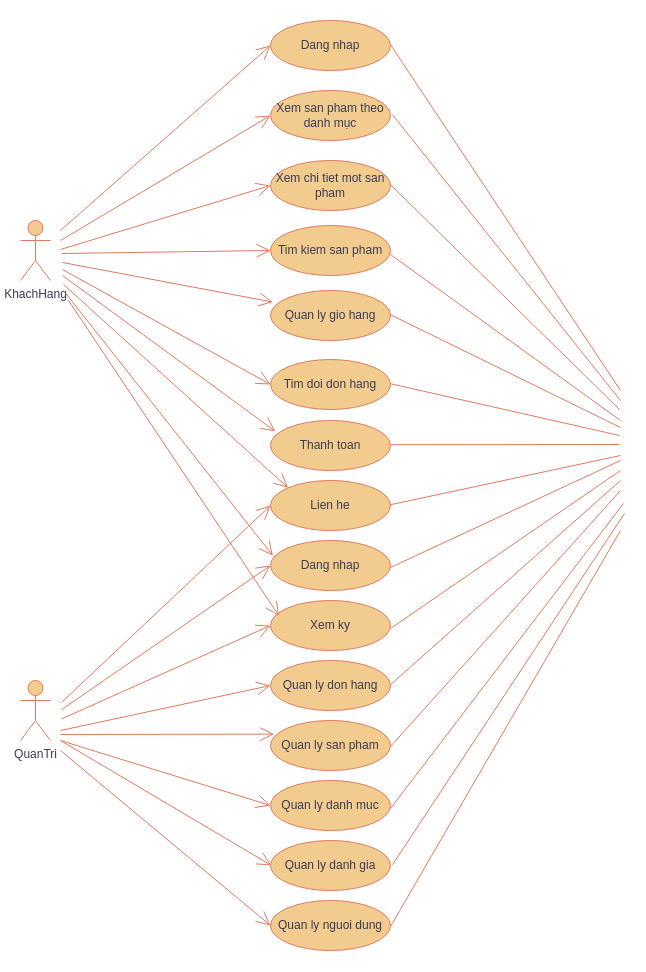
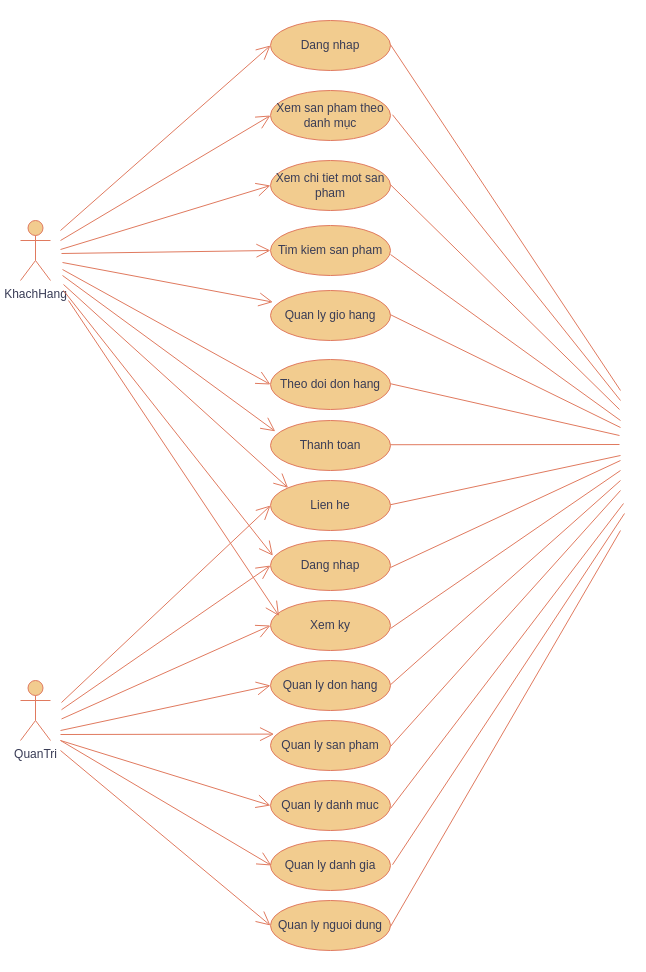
(331, 385) -> (331, 385)
